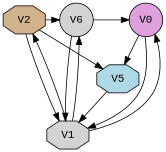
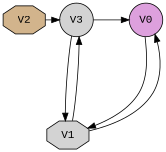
(76, 20) -> (76, 20)
(40, 74) -> none
(118, 79) -> none
(53, 81) -> none
